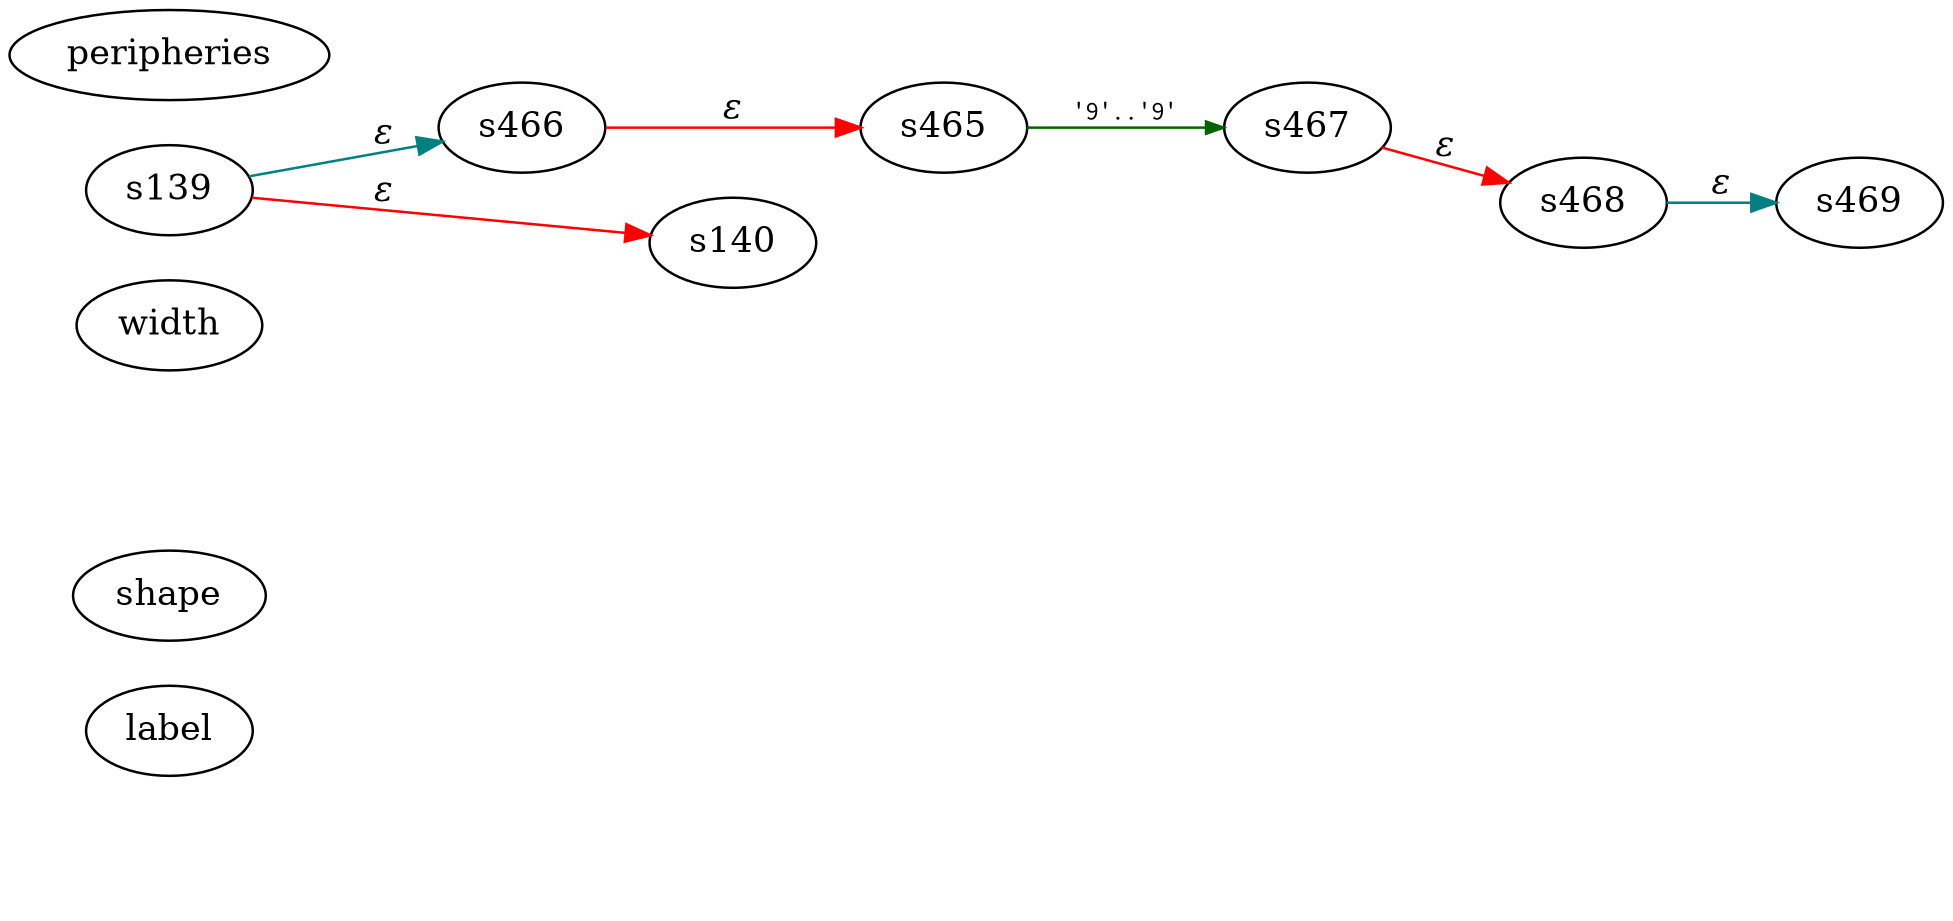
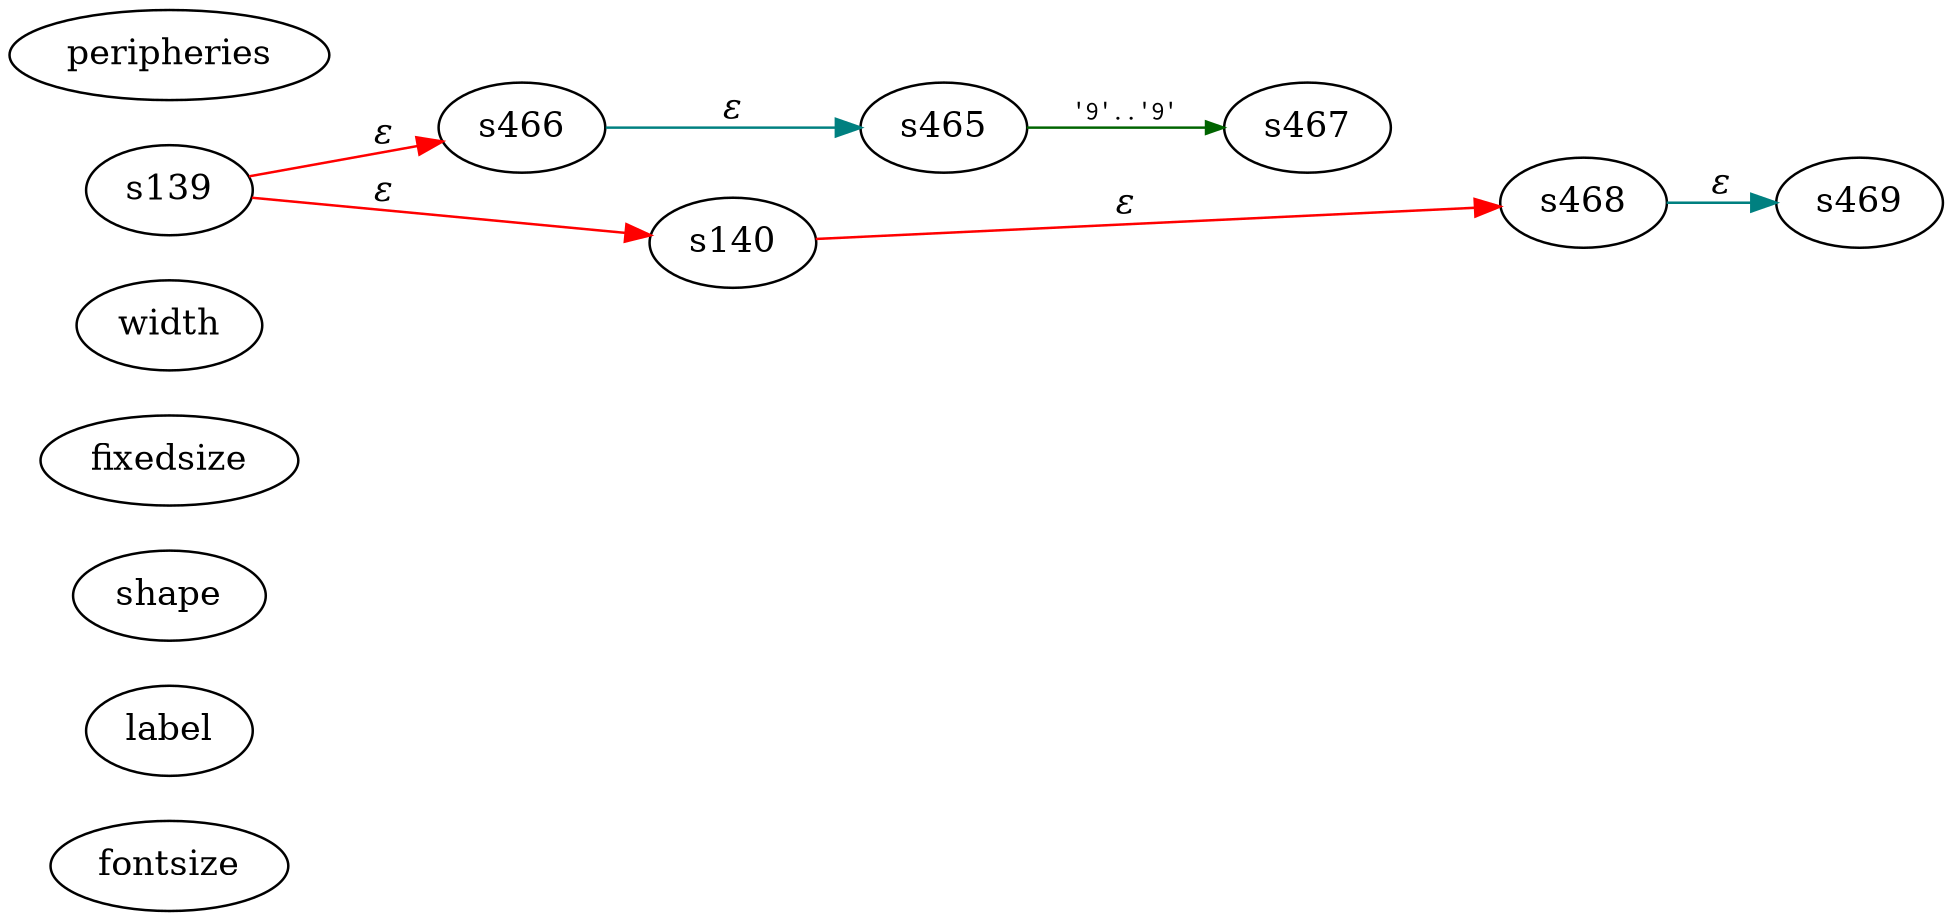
(721, 128) -> (721, 128)
(333, 161) -> (333, 161)
(1433, 162) -> (1145, 223)
none -> (169, 461)
none -> (169, 866)
